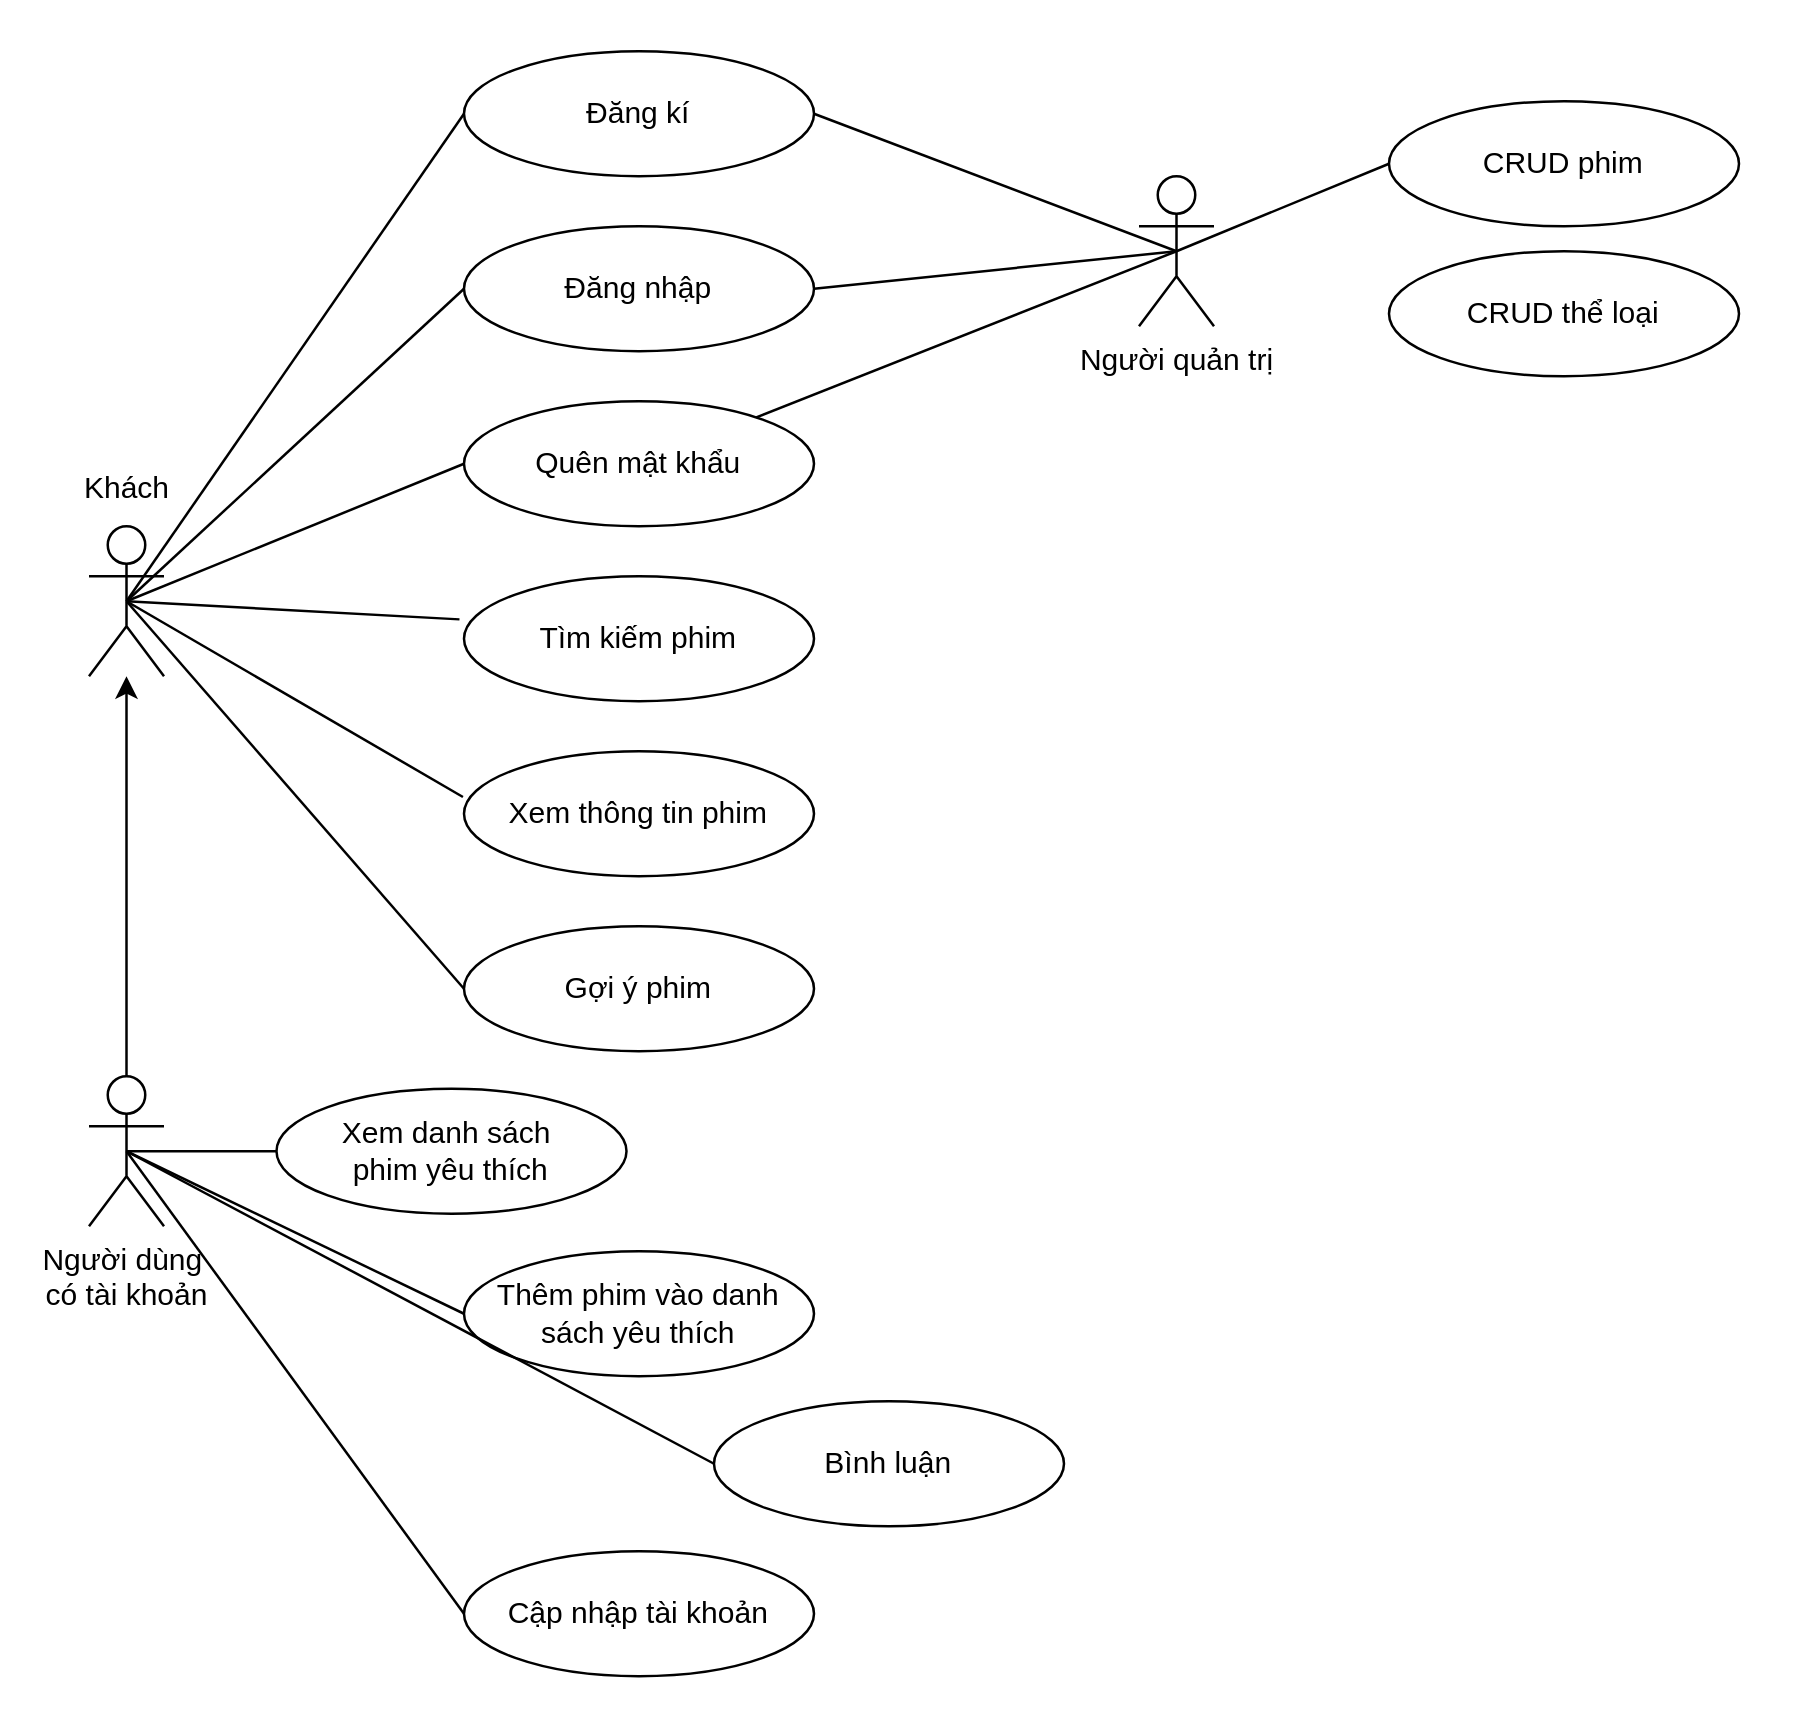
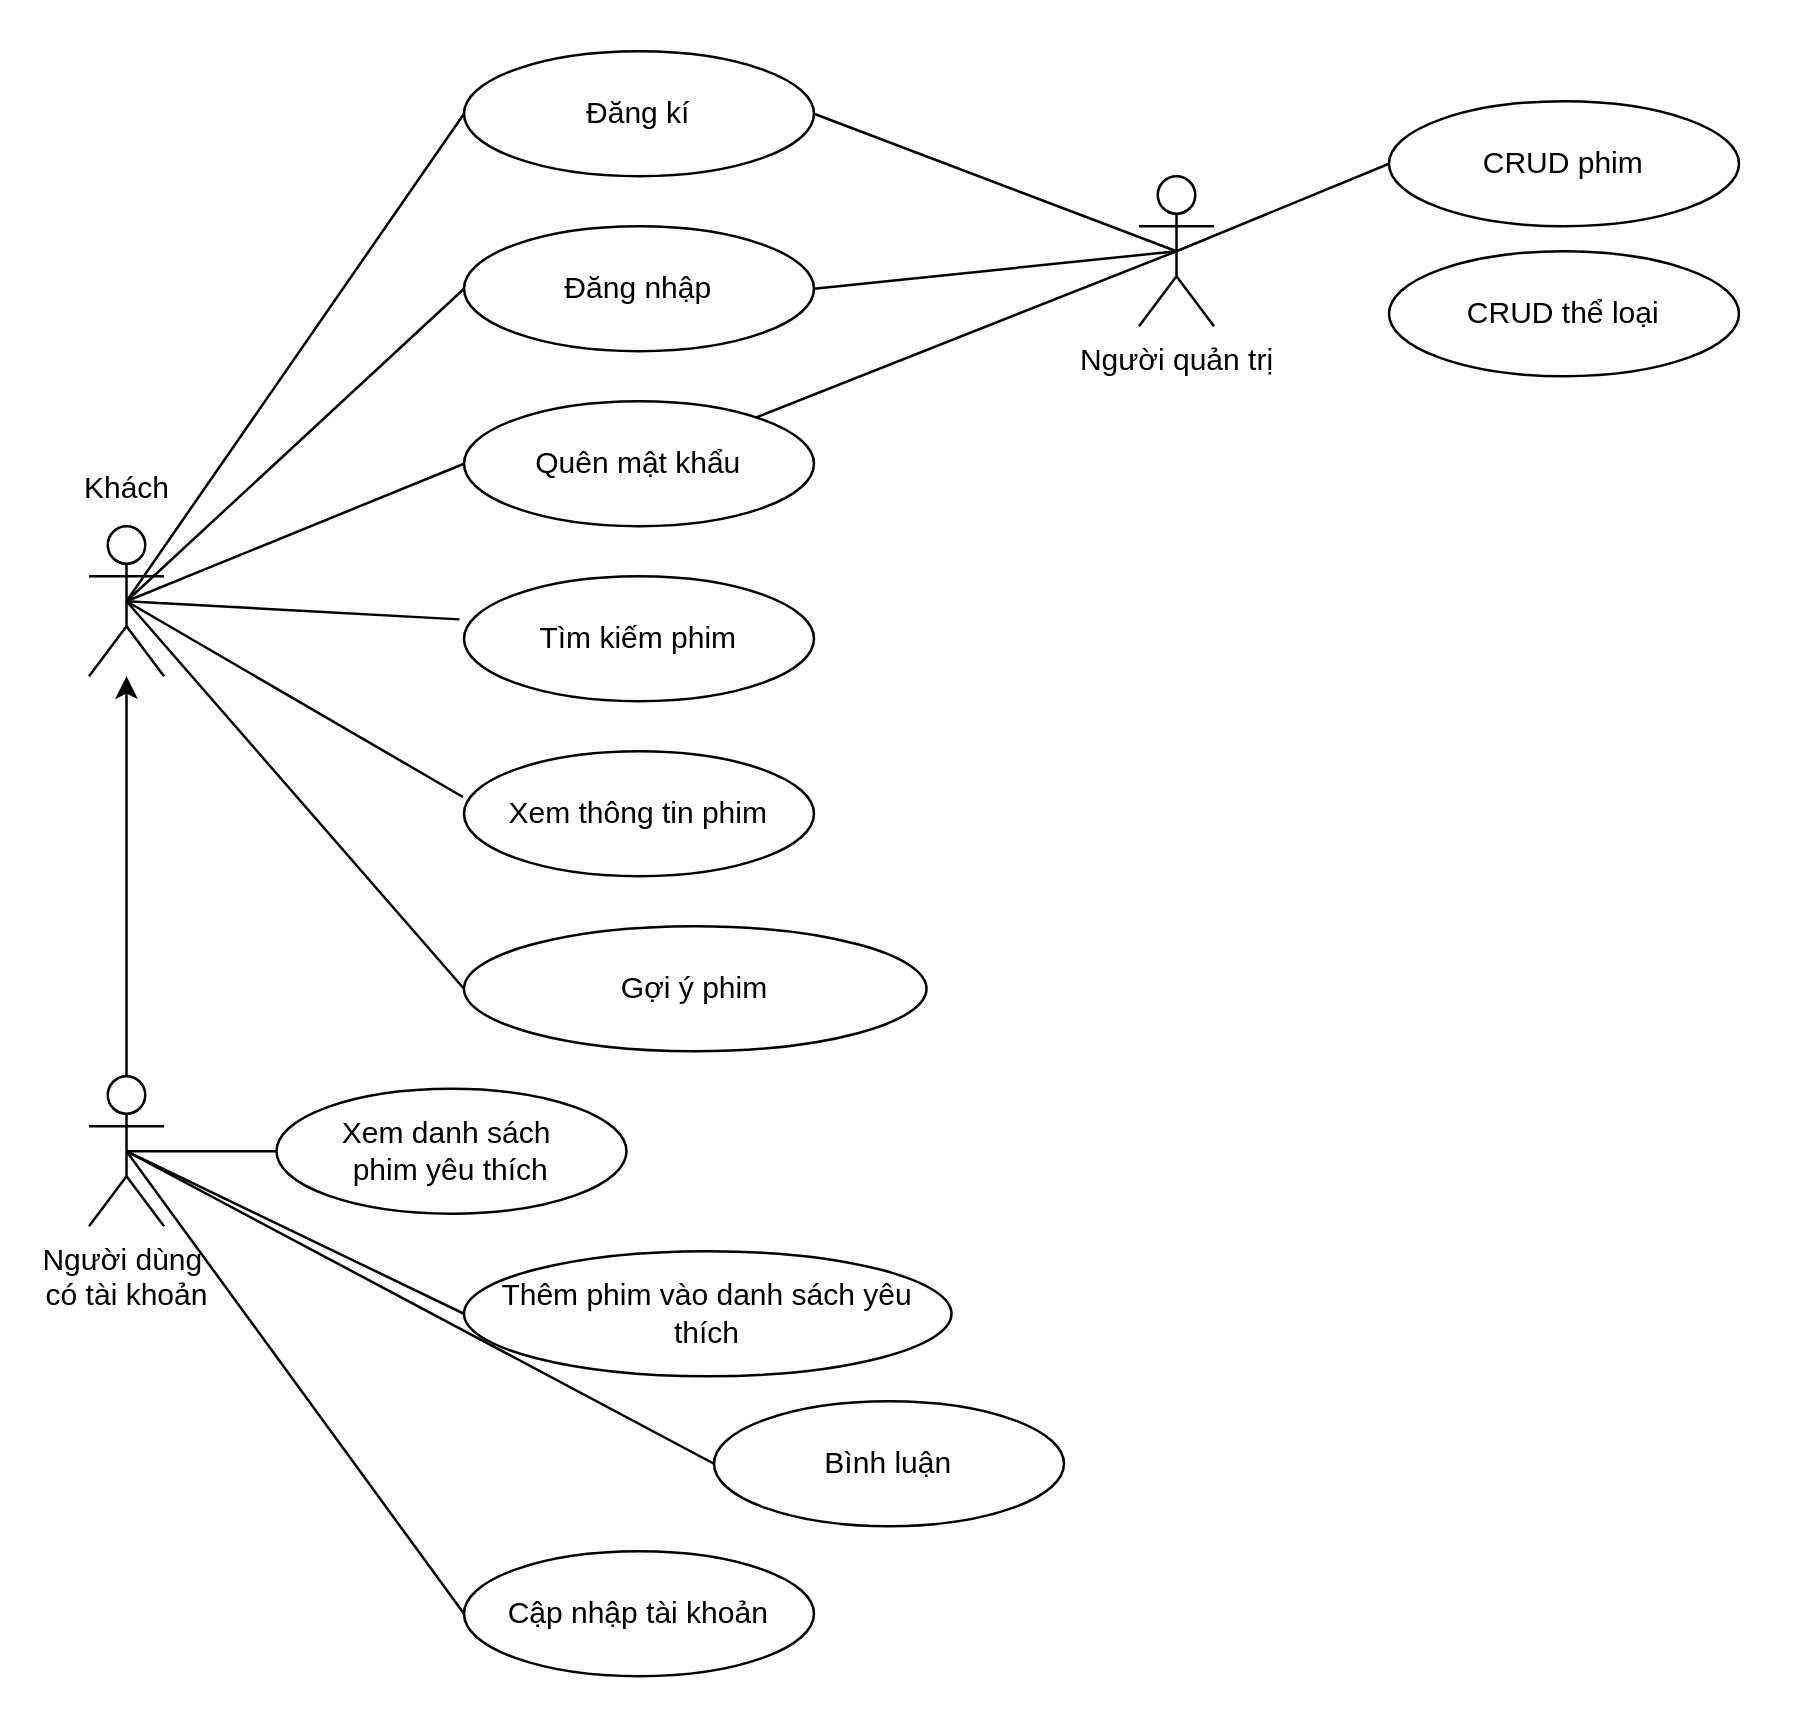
(639, 989) -> (695, 989)
(639, 1314) -> (708, 1314)
